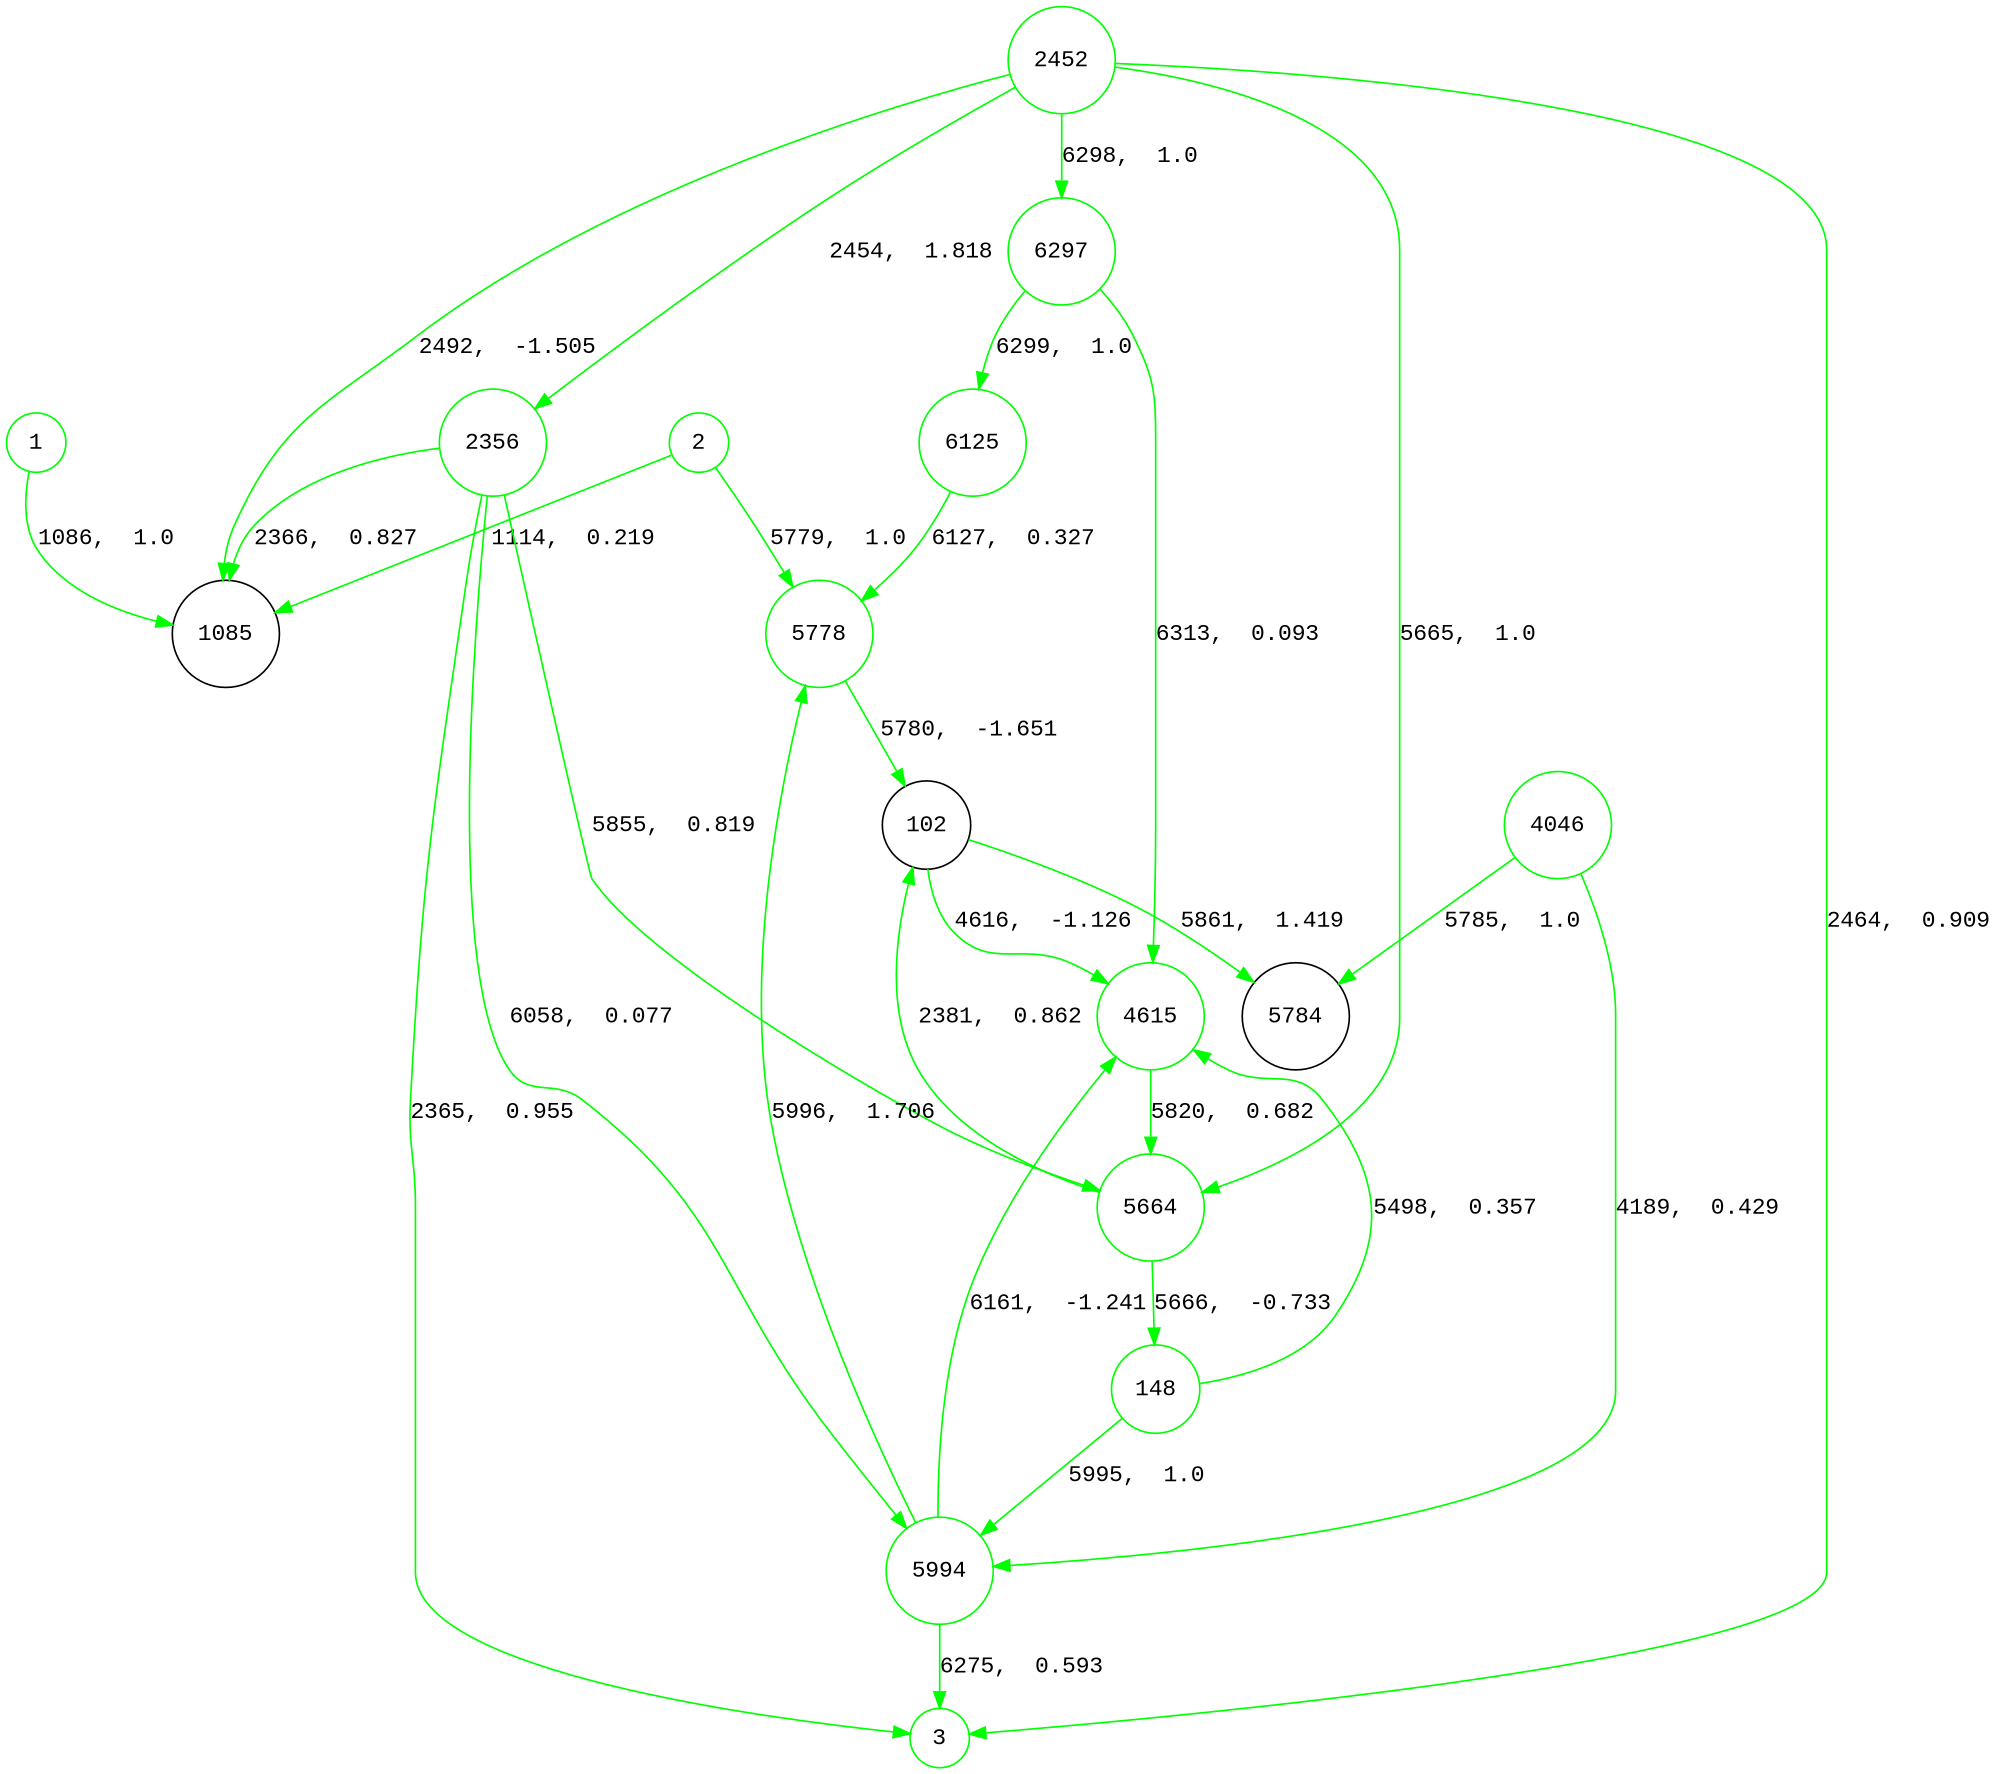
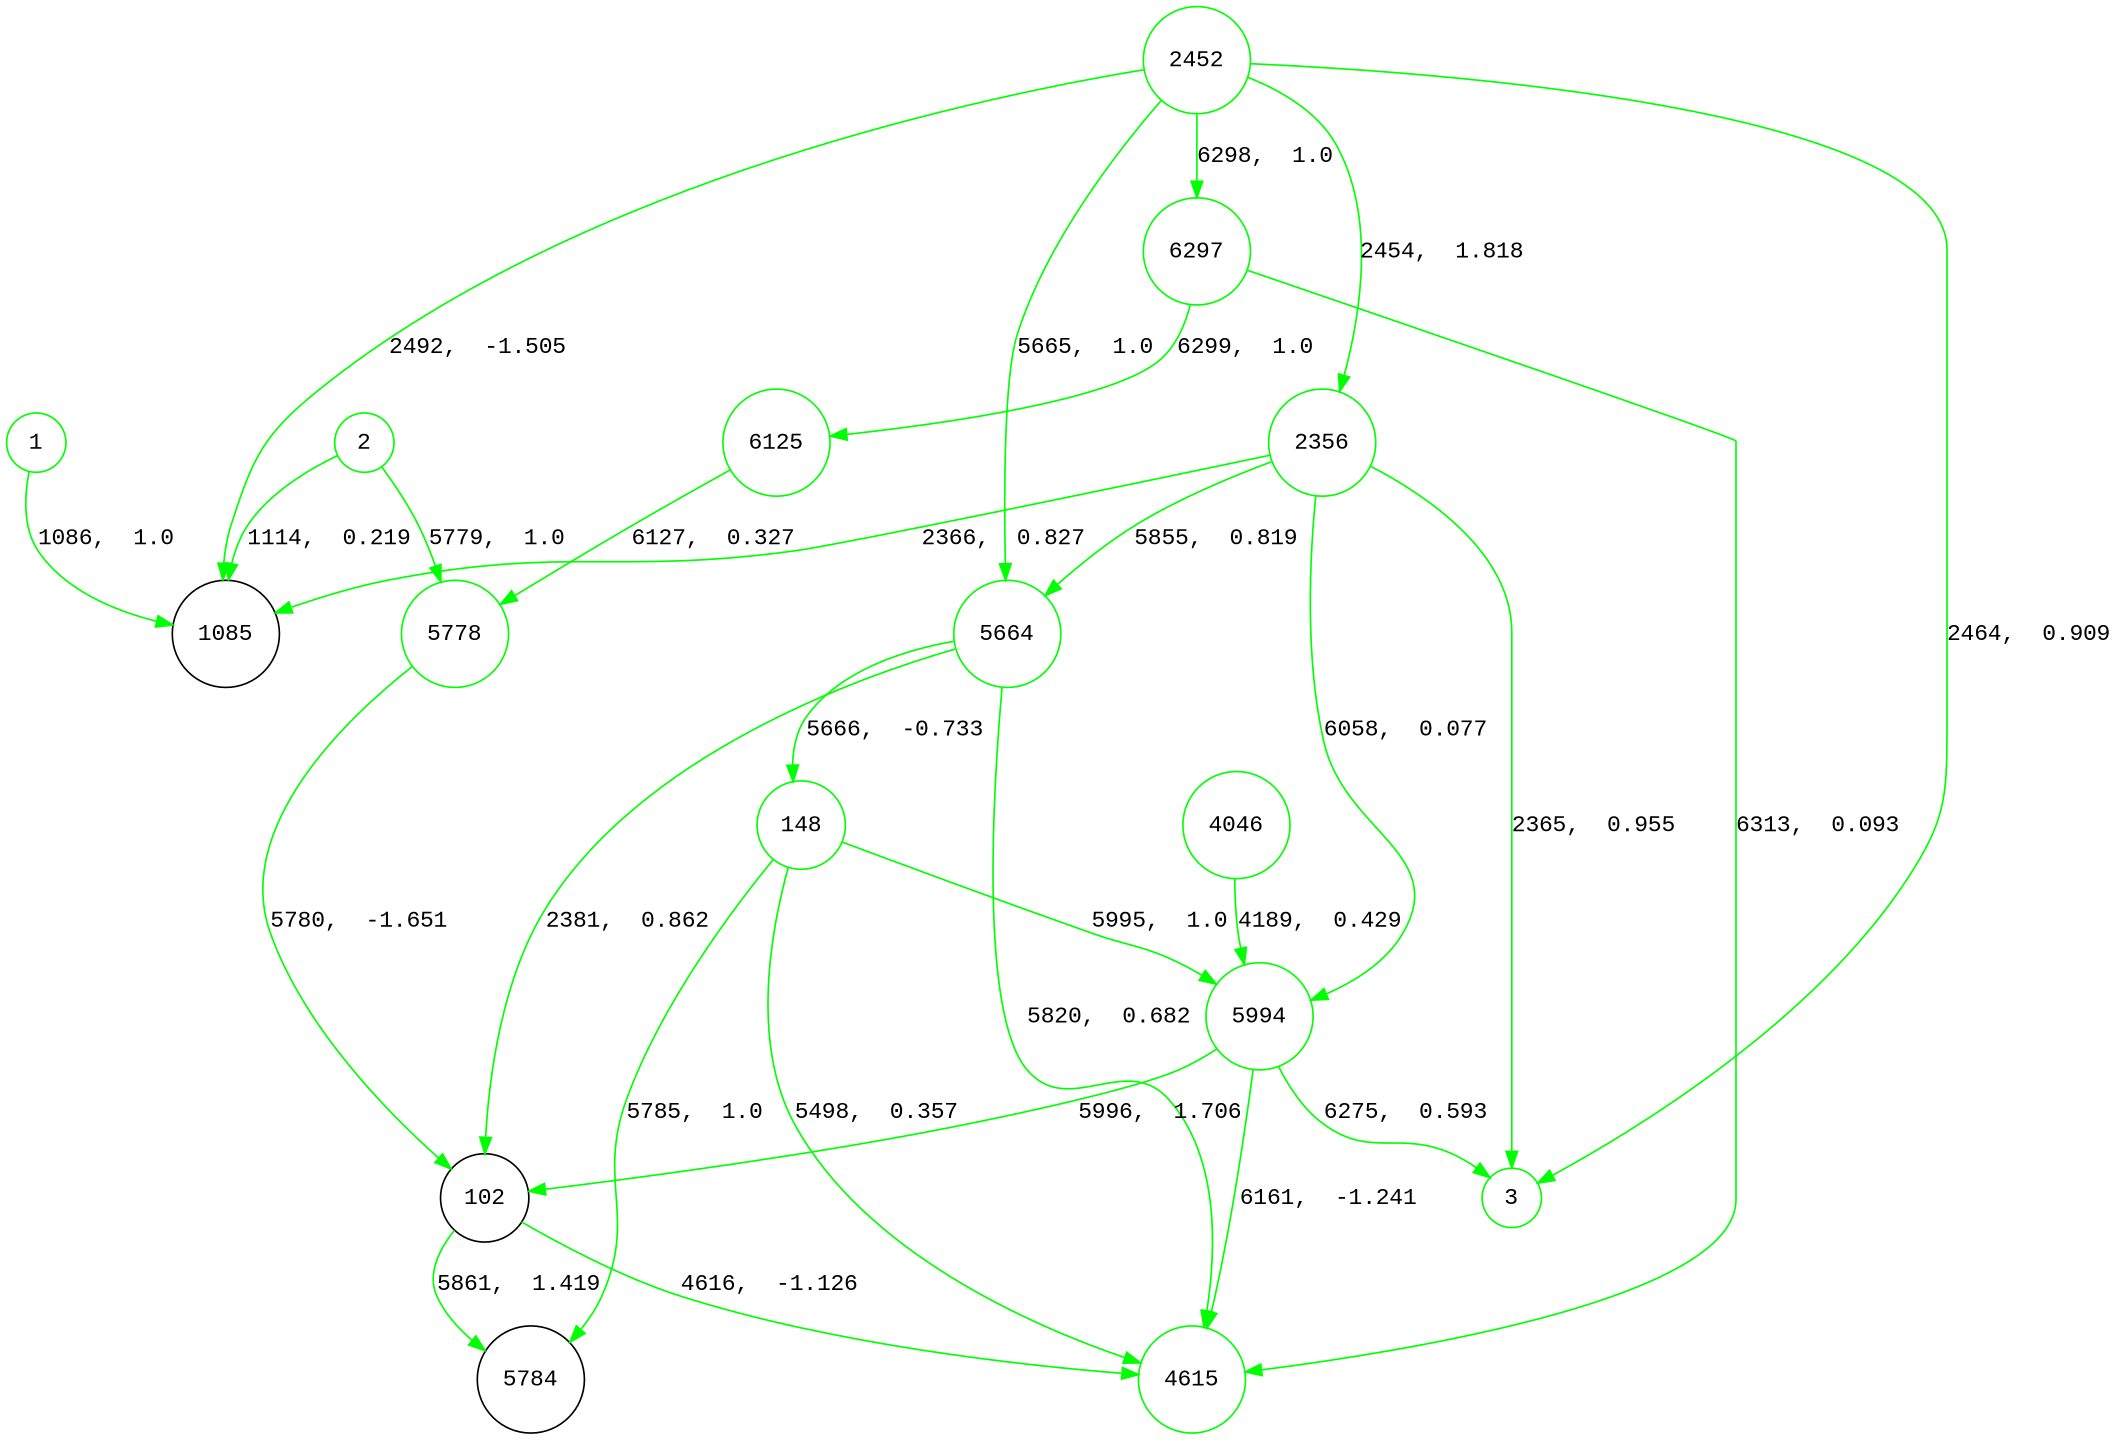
(1434, 916) -> (635, 1079)
(1151, 1103) -> (1024, 1064)
(771, 1124) -> (886, 1139)
